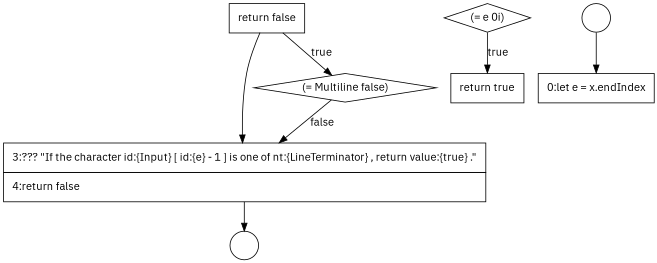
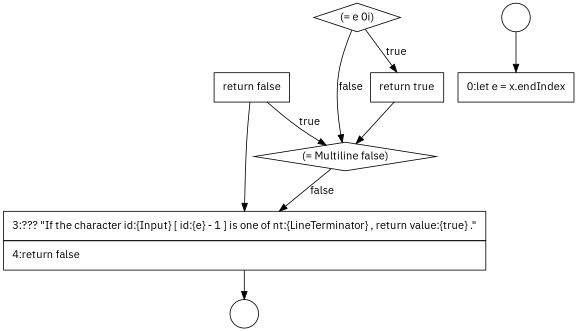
none -> (338, 82)
none -> (378, 120)
